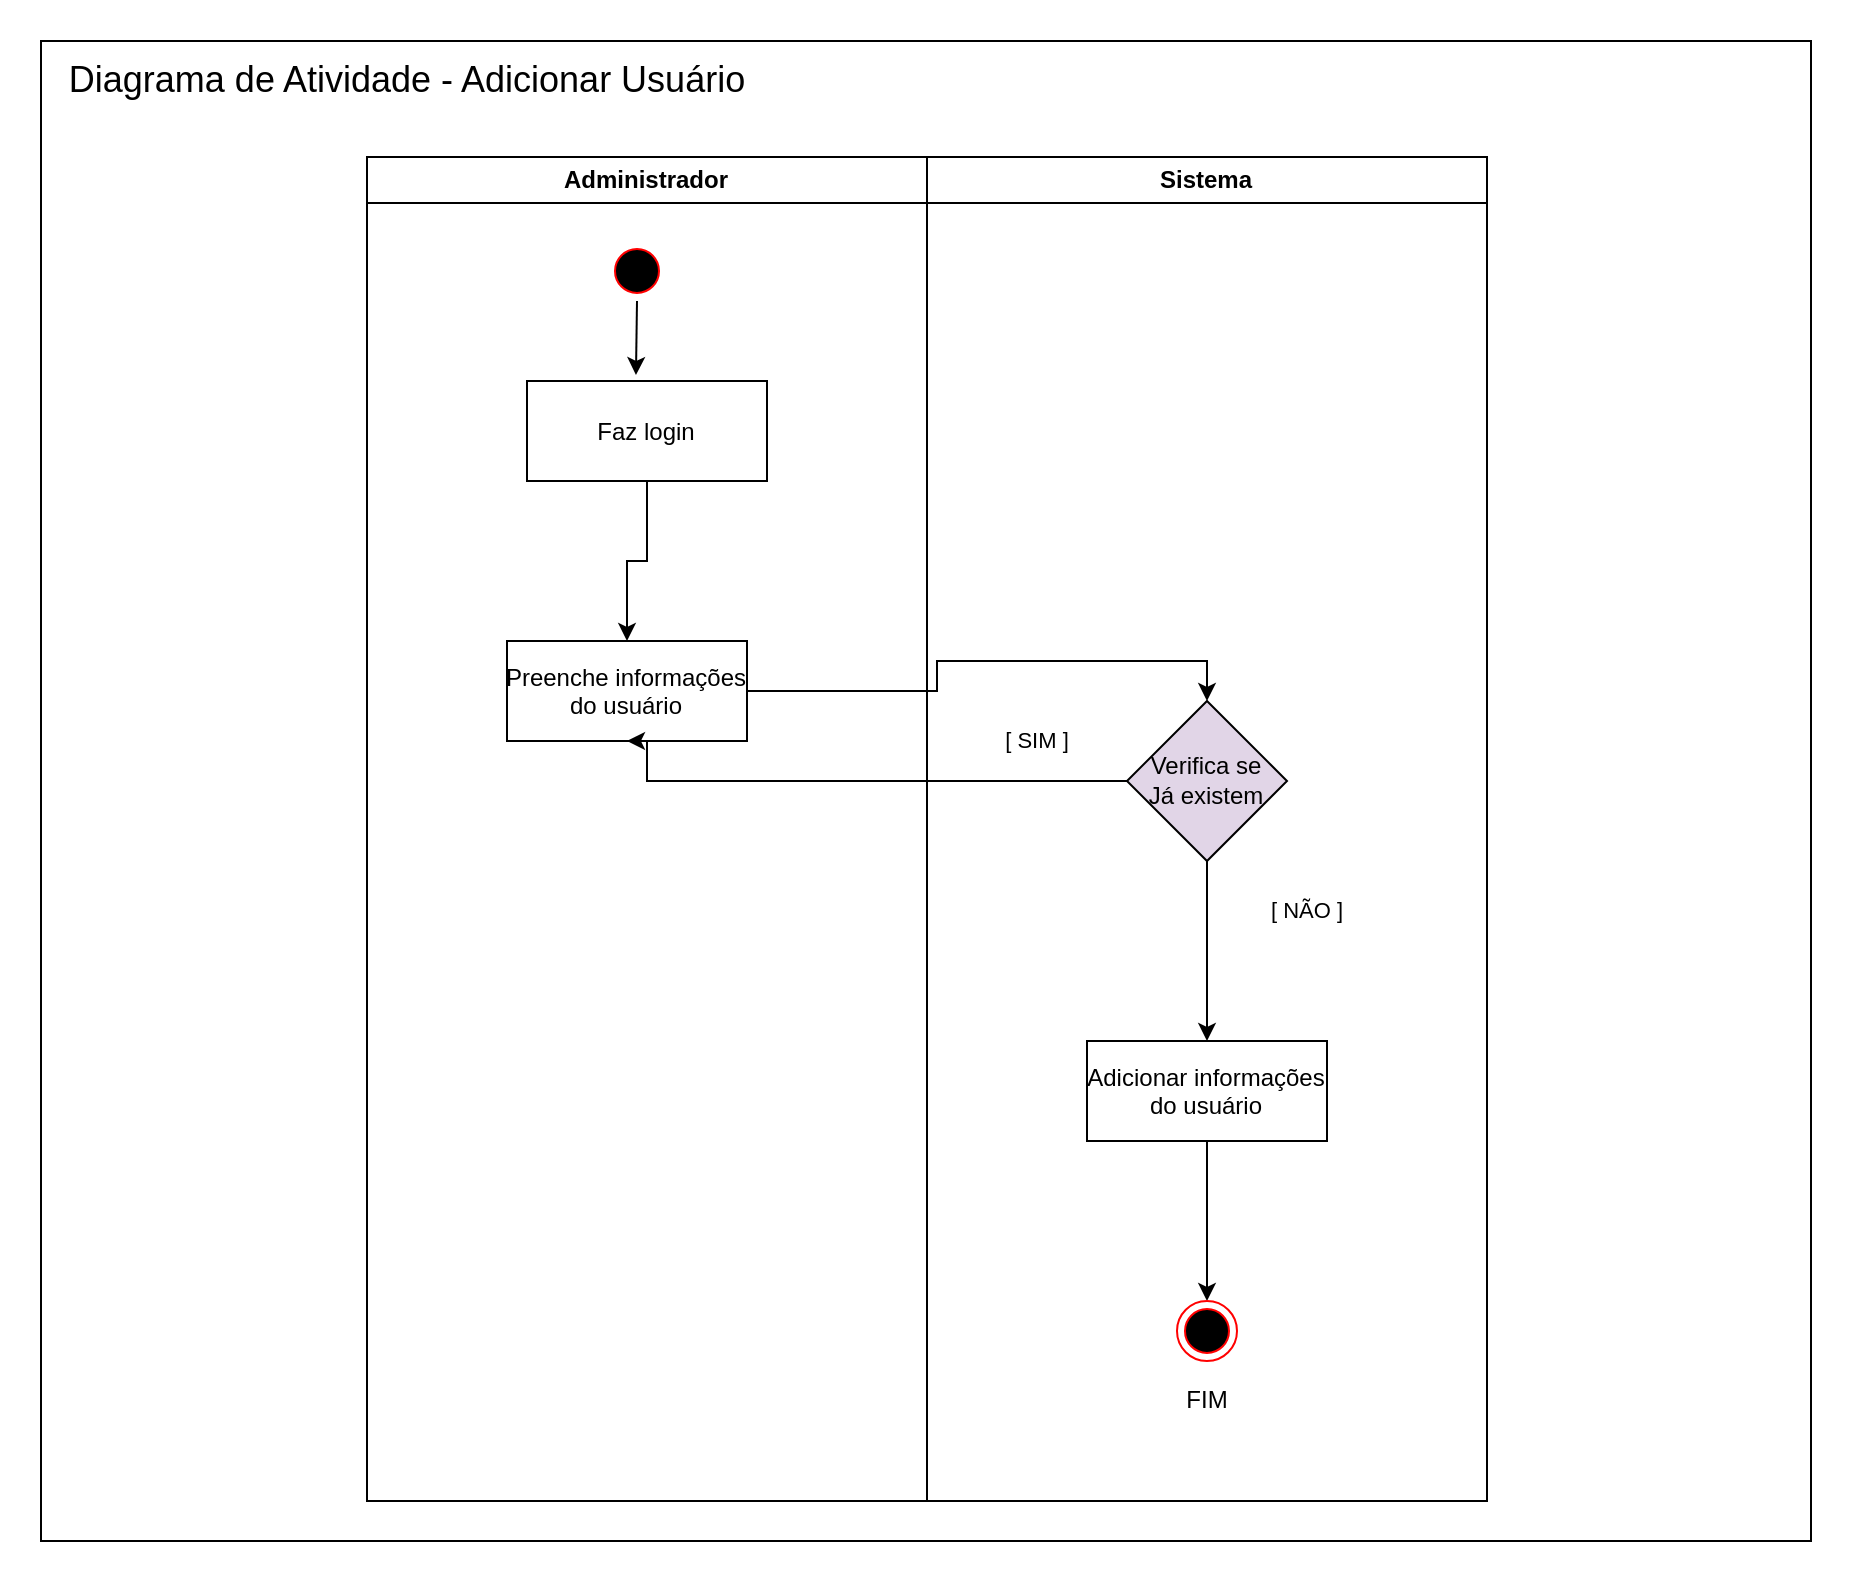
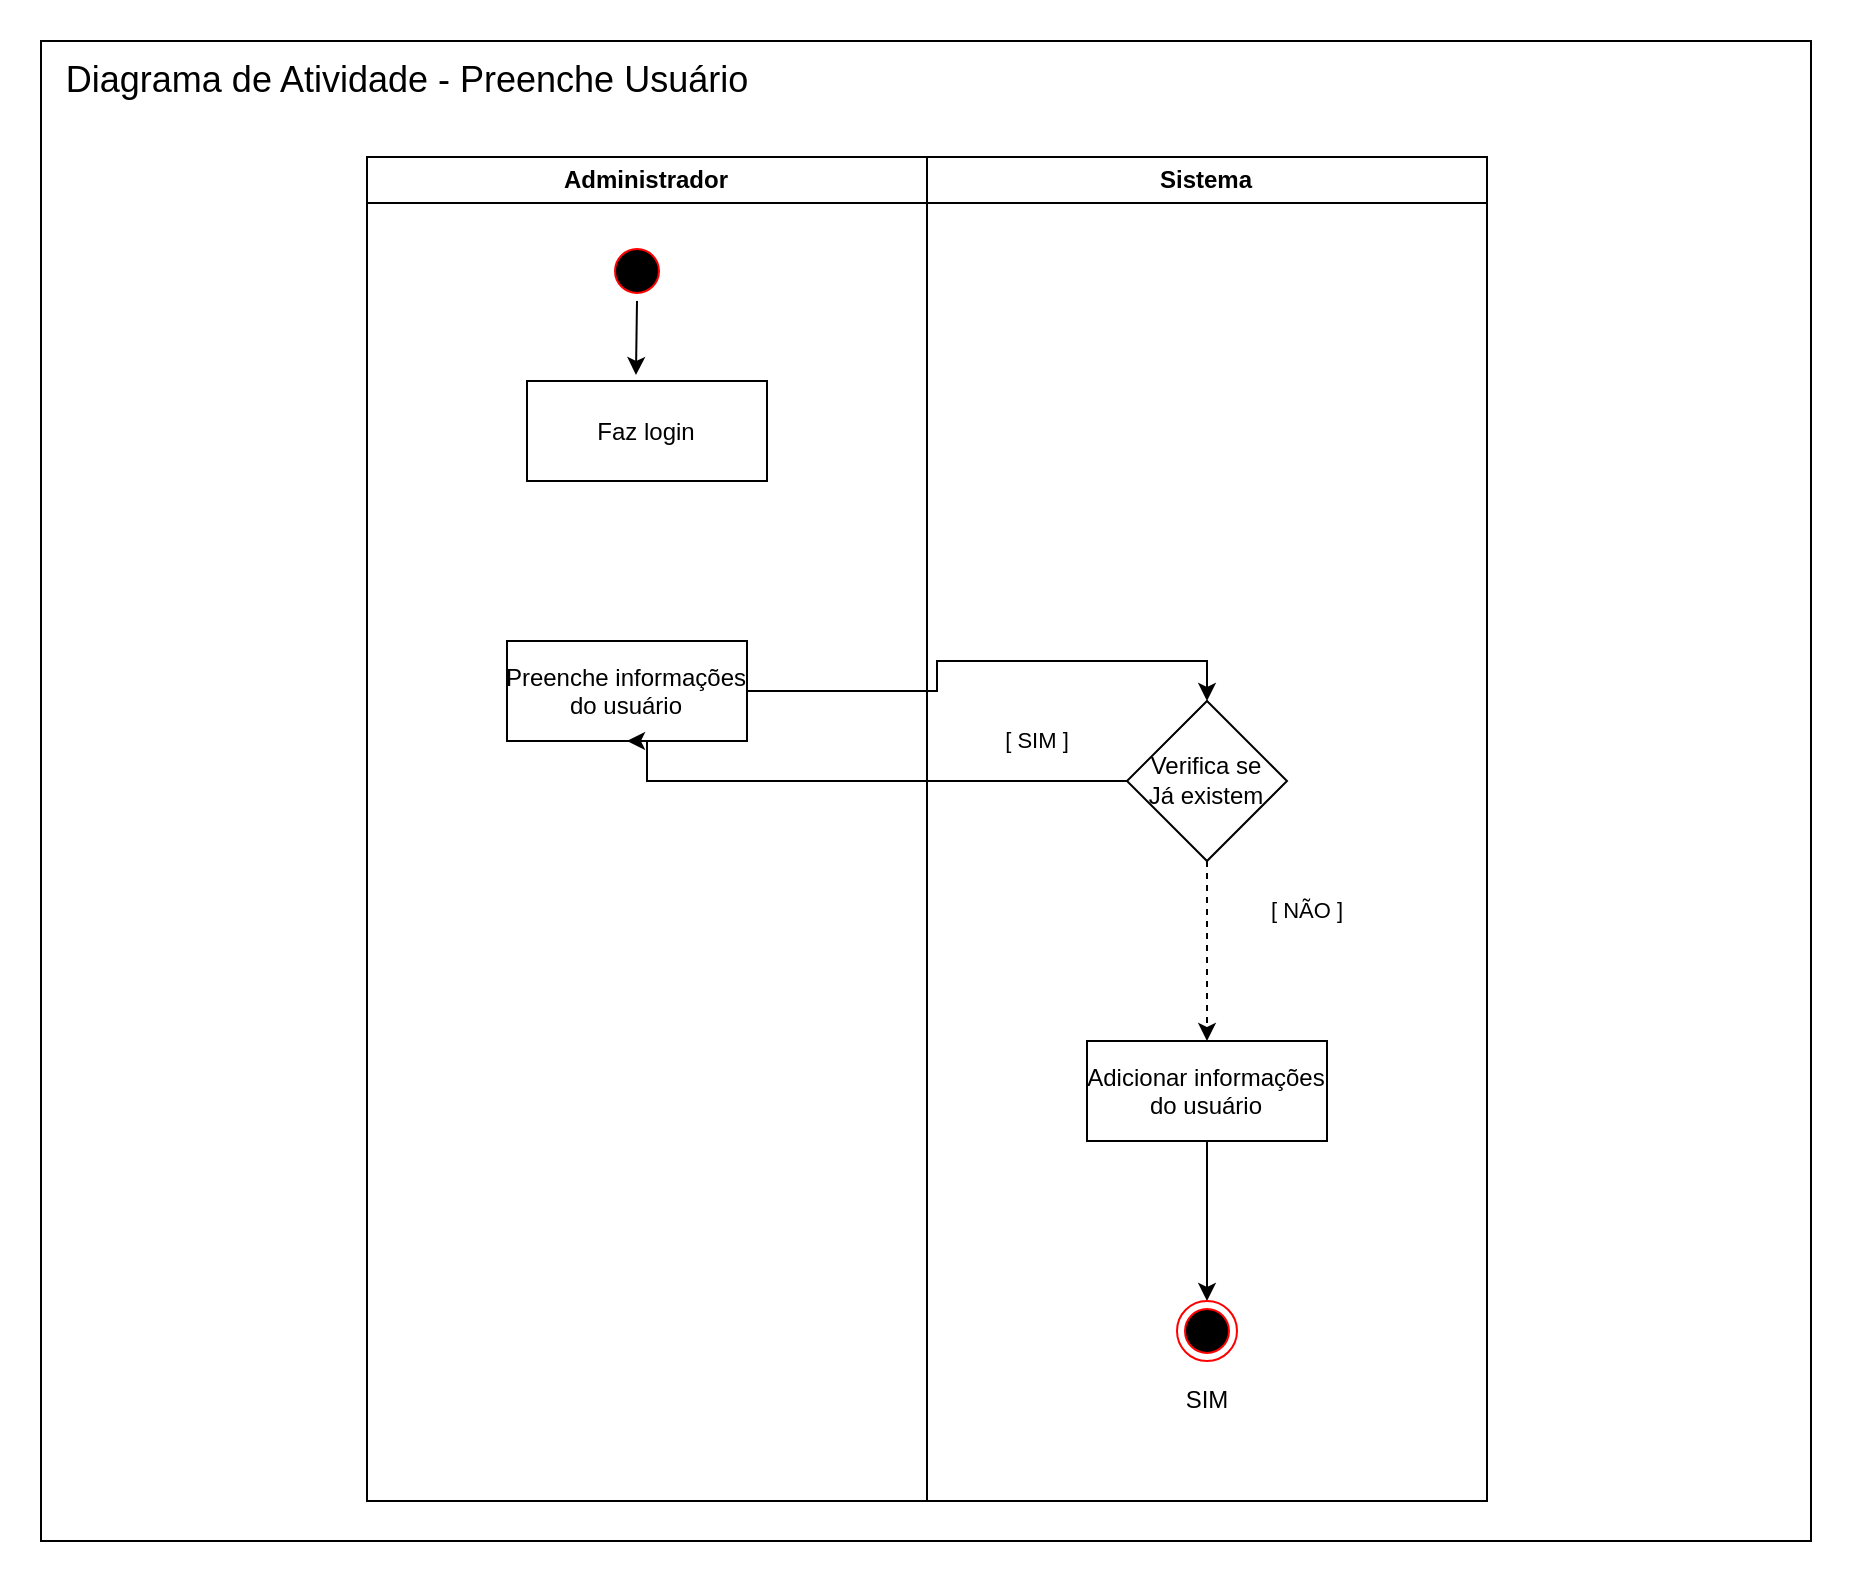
(408, 81) -> (408, 81)
(644, 561) -> none
(1207, 781) -> (1207, 781)
(1207, 946) -> (1207, 946)
(1208, 1401) -> (1208, 1401)
